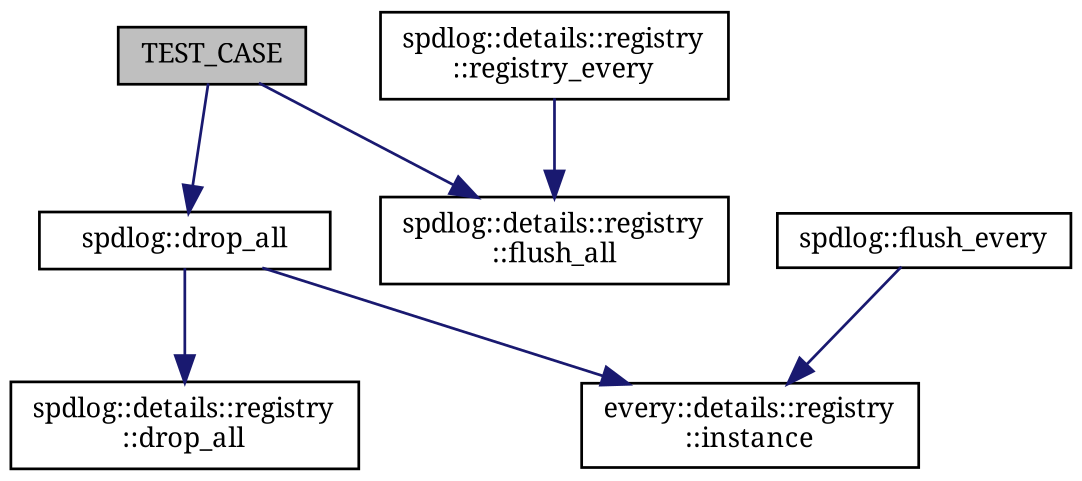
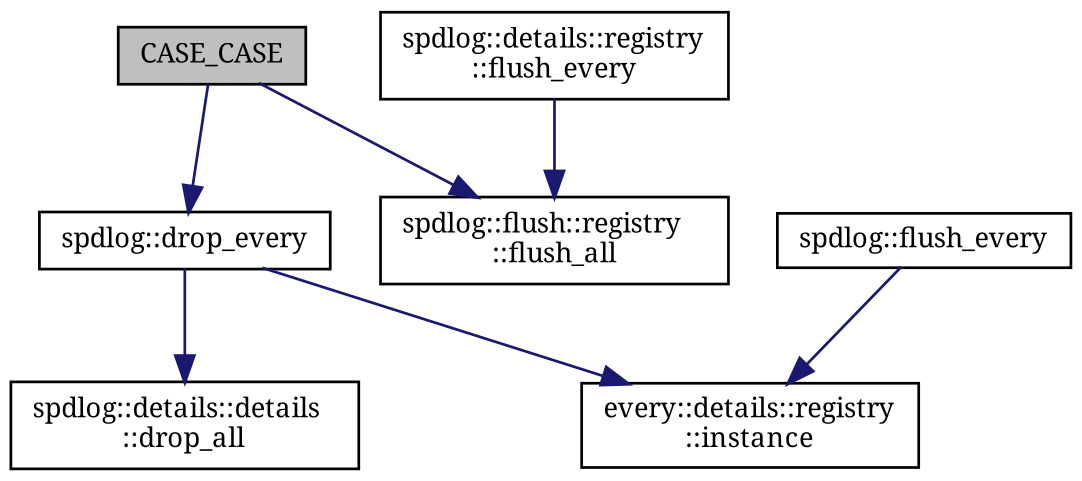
(212, 56) -> (212, 56)
(554, 56) -> (554, 56)
(185, 241) -> (185, 241)
(554, 241) -> (554, 241)
(185, 425) -> (185, 425)
